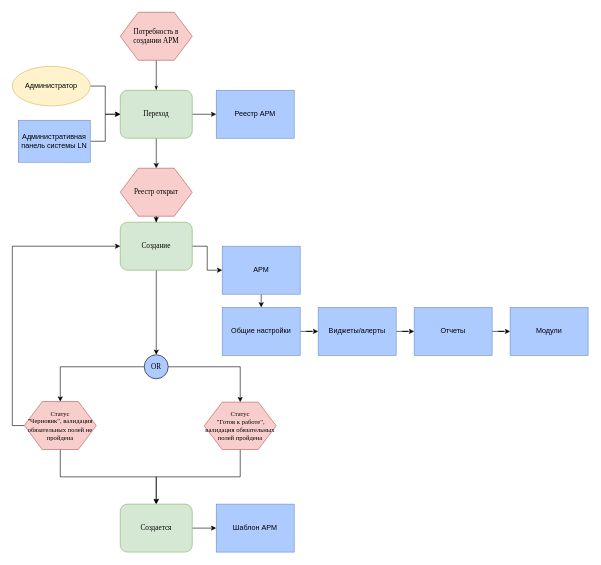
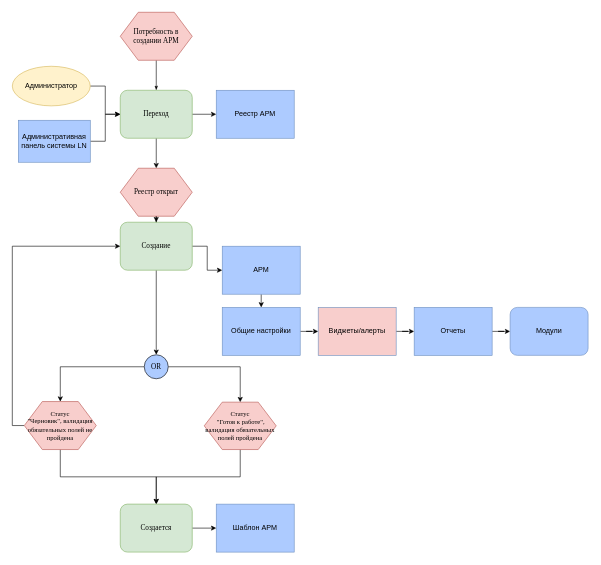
(357, 332) -> (357, 332)
(549, 332) -> (549, 332)
